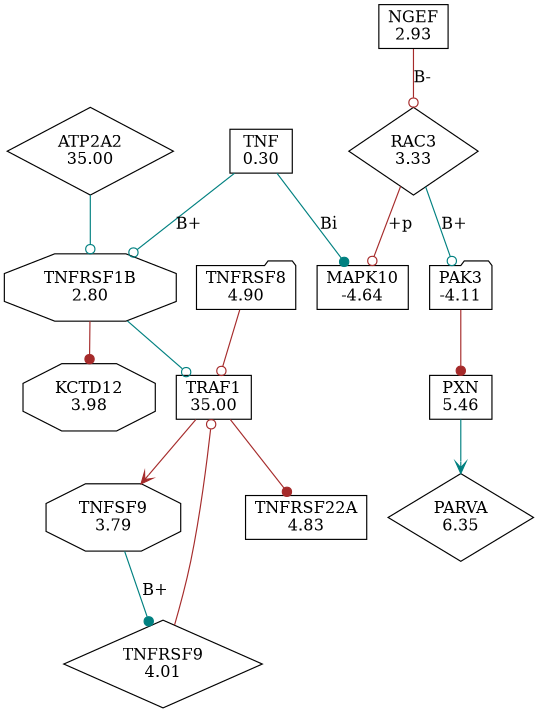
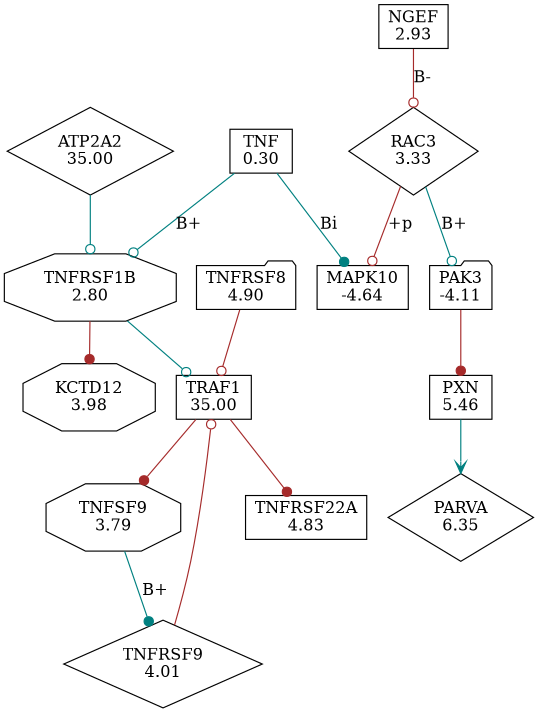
(172, 447) -> (172, 448)
